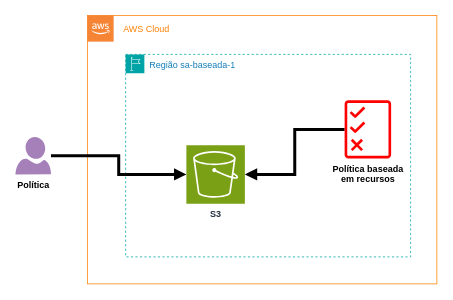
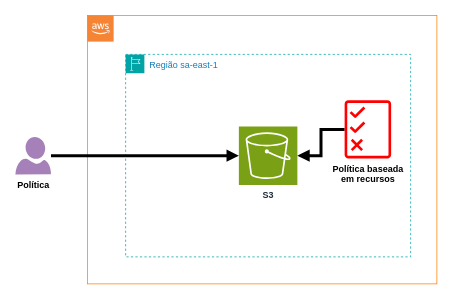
(147, 29) -> none
(195, 65) -> (188, 65)
(216, 174) -> (268, 156)
